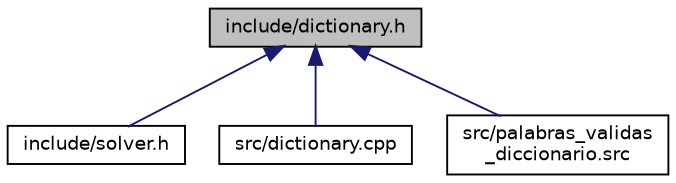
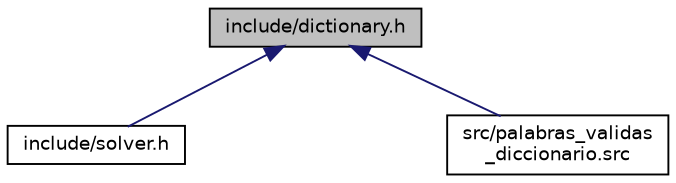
(316, 145) -> none
